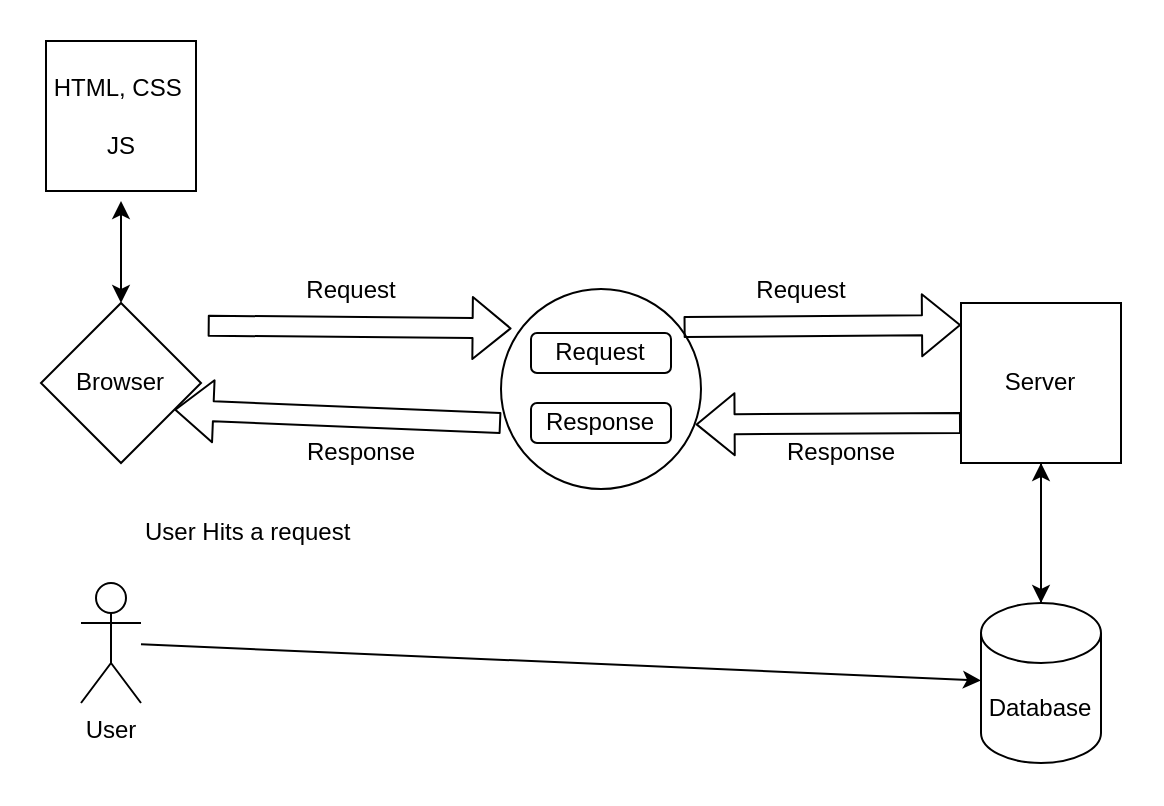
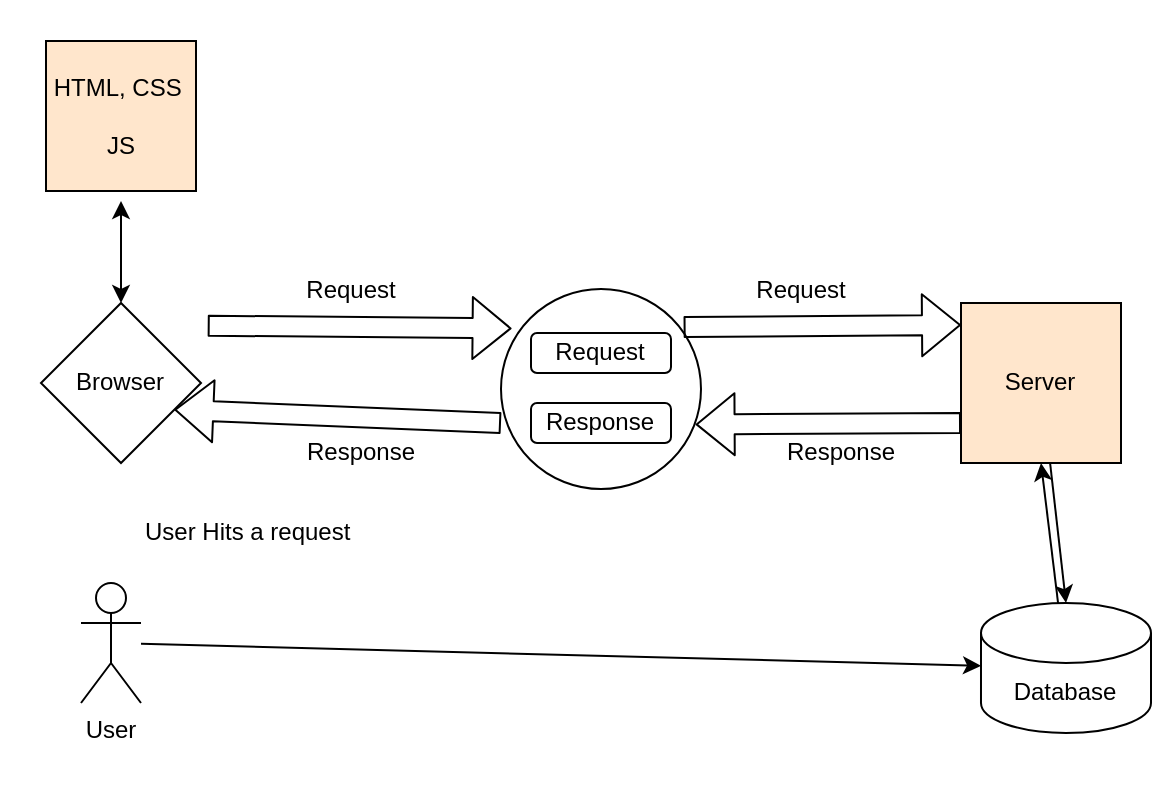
(121, 116) -> (121, 116)
(1041, 383) -> (1041, 383)
(1041, 683) -> (1066, 668)
